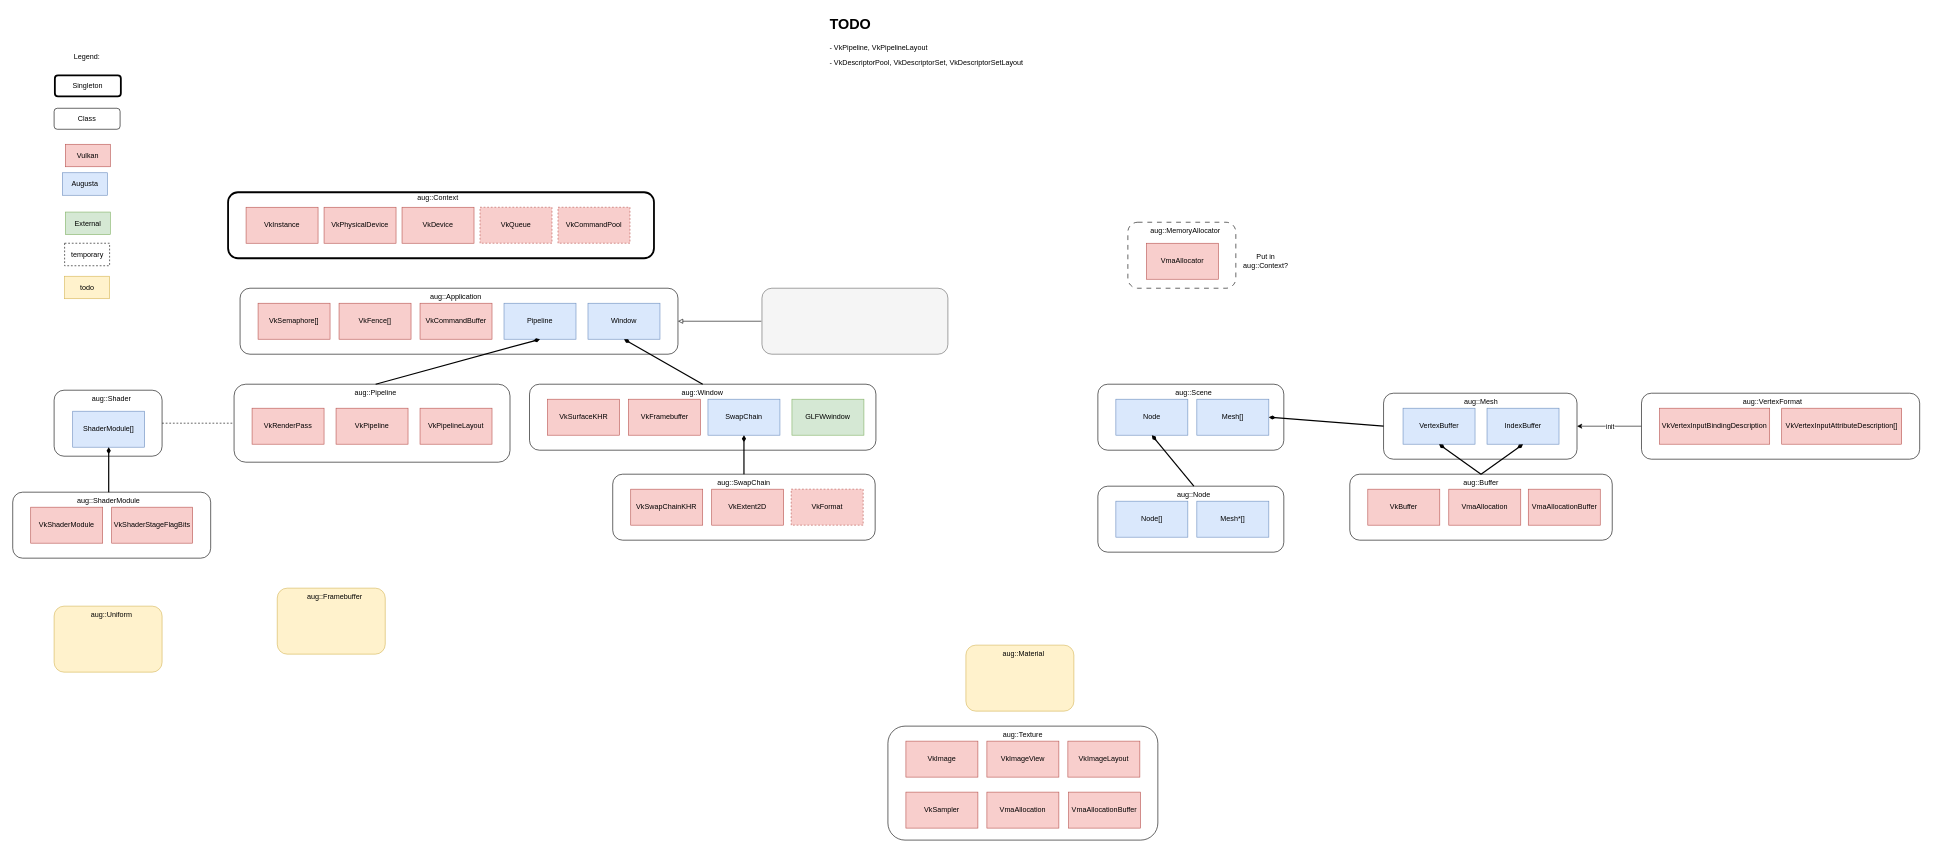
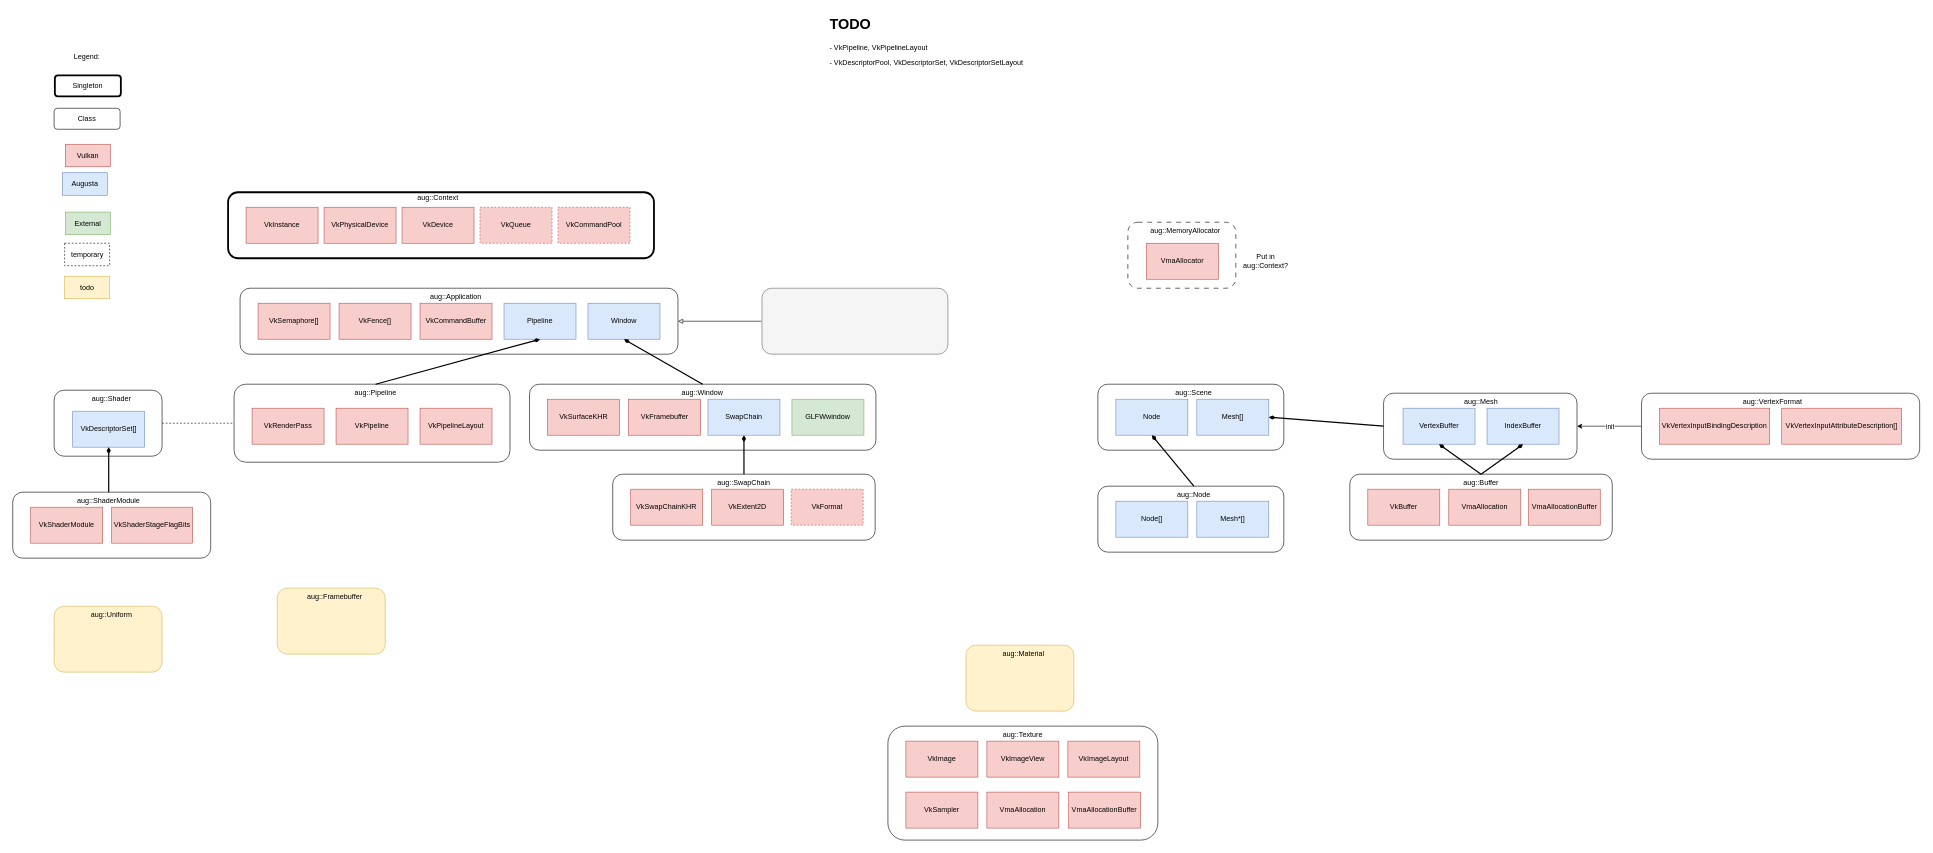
(108, 429) -> (108, 429)
